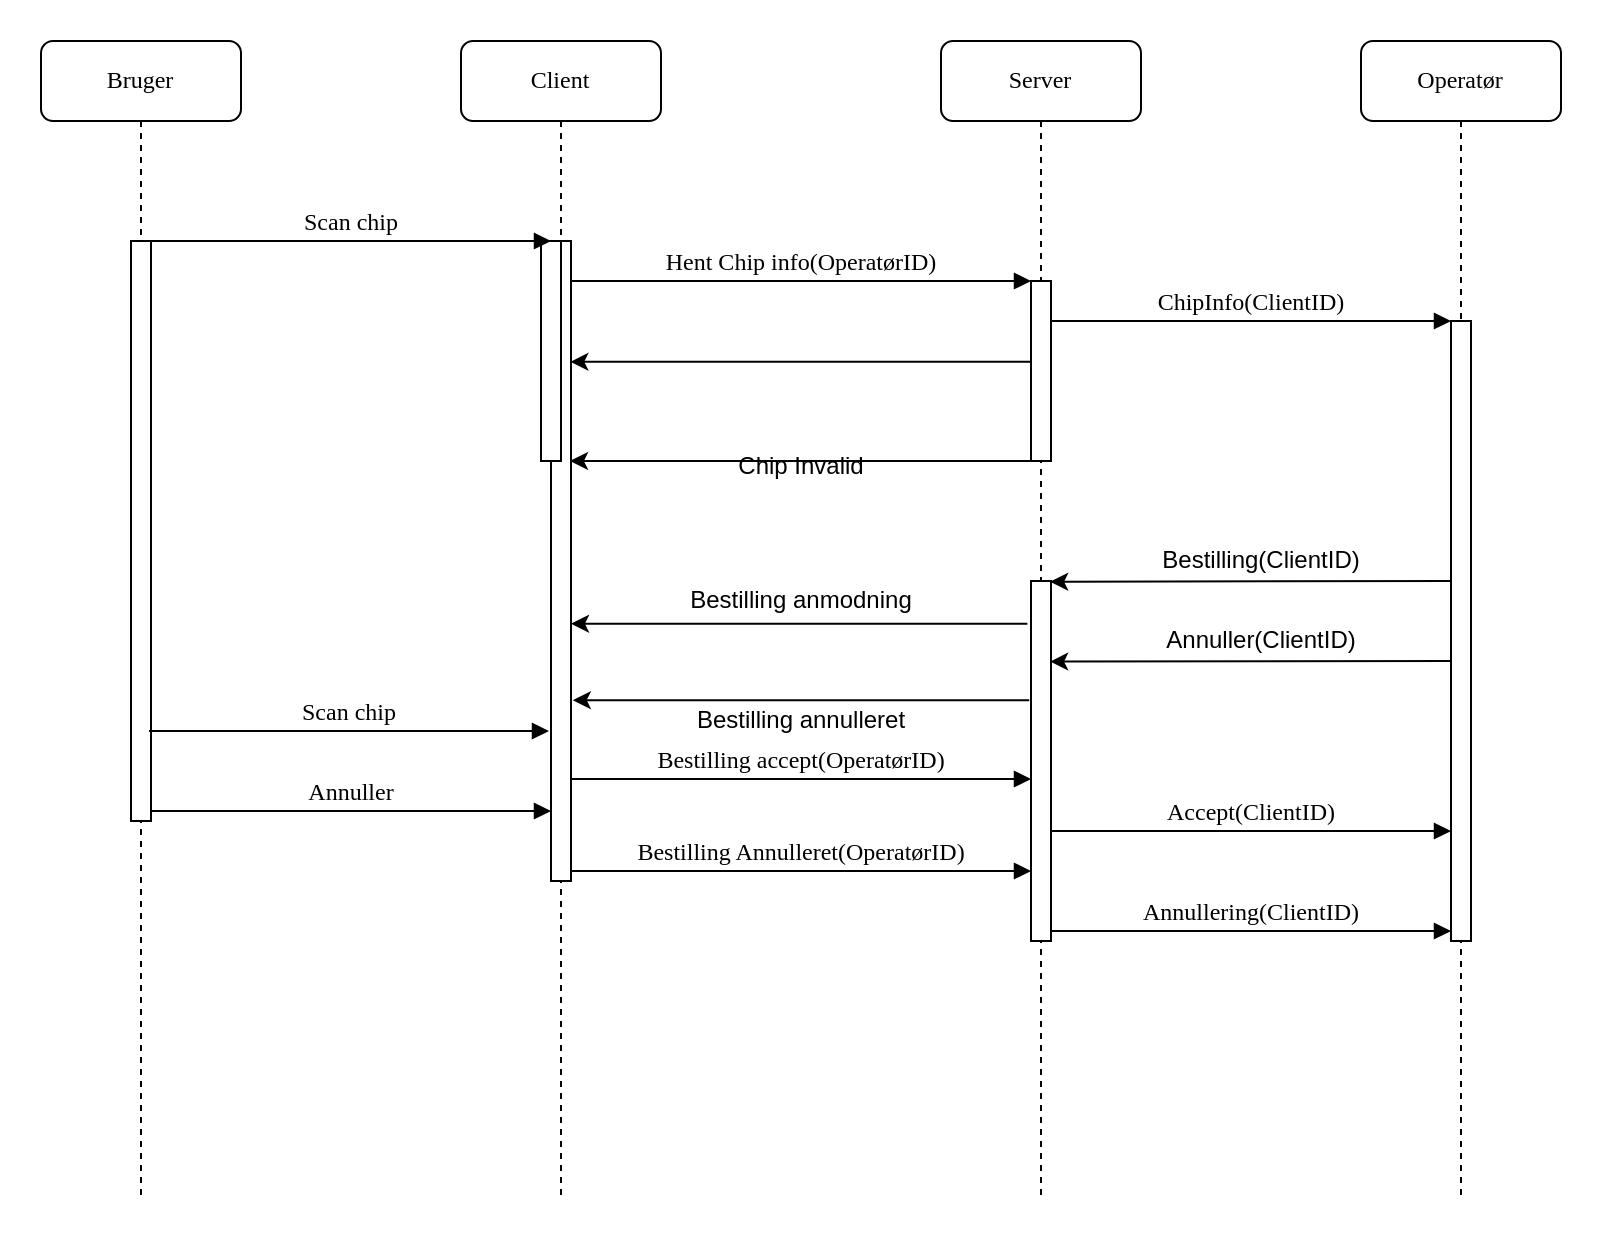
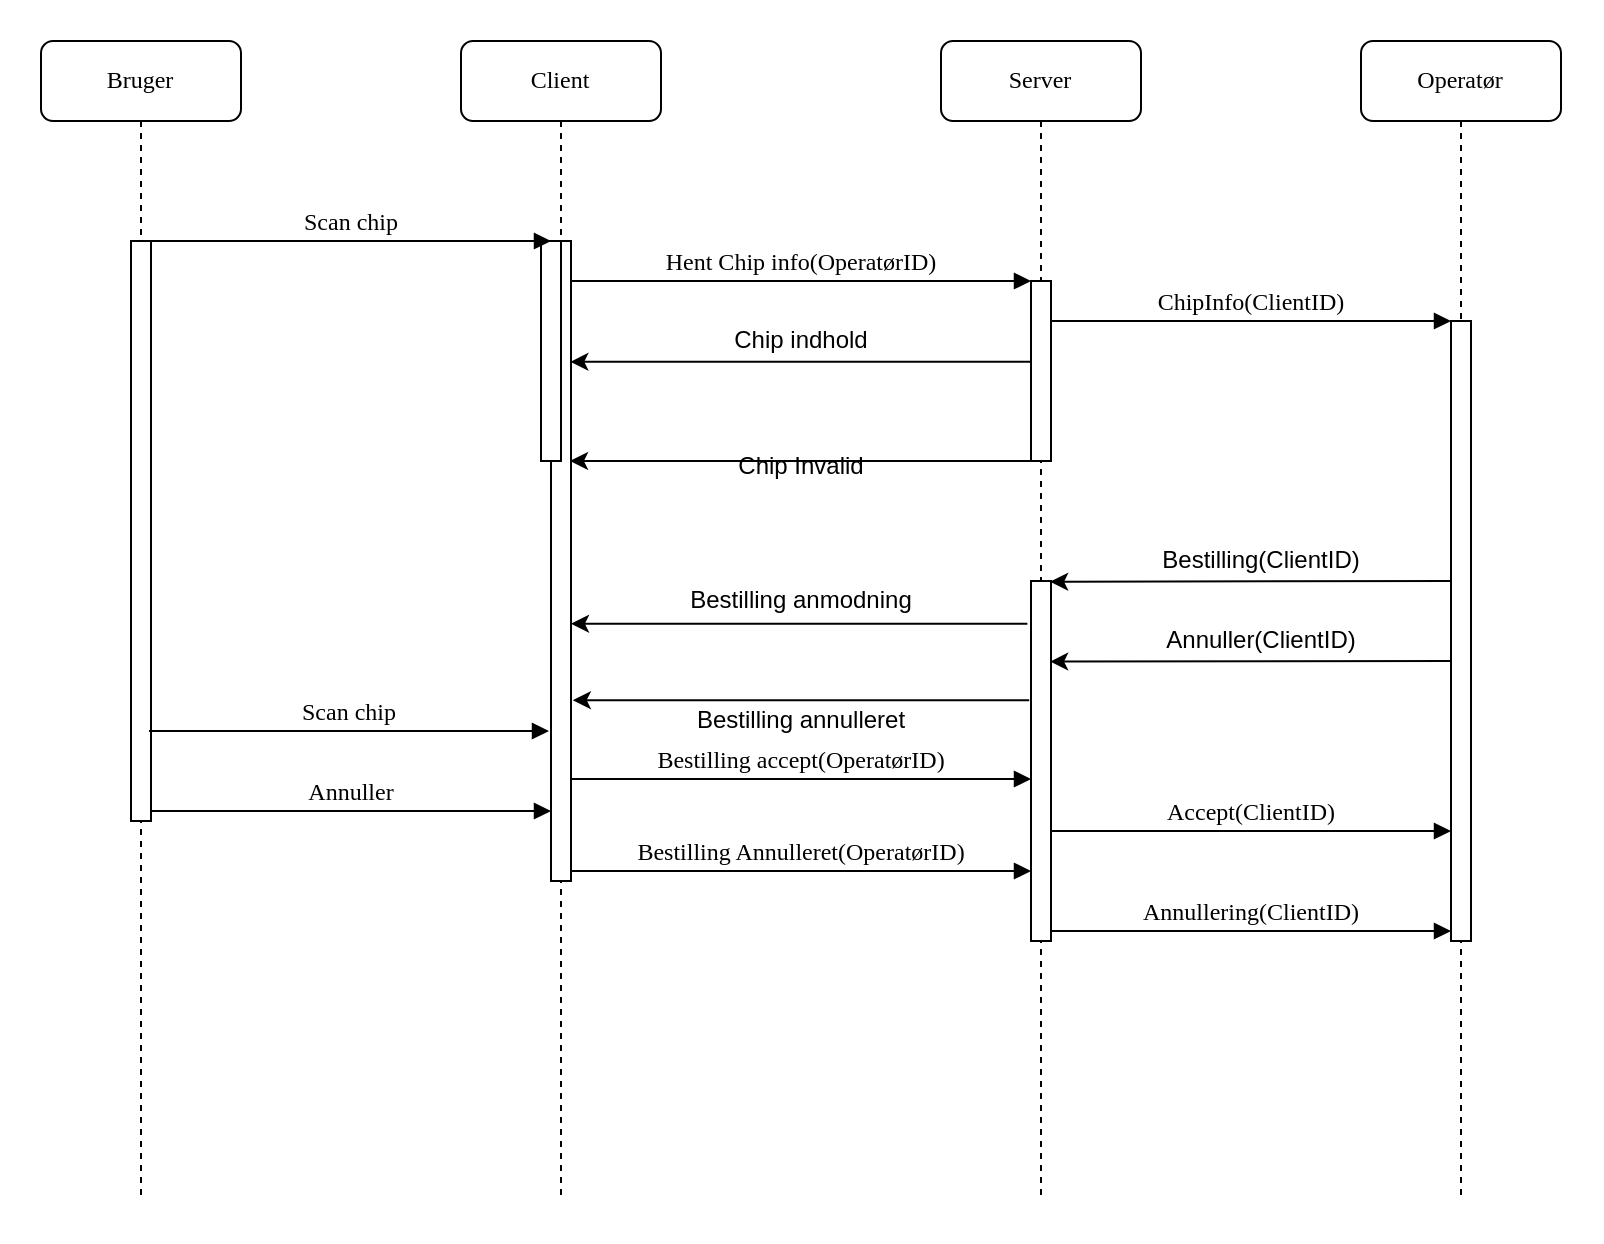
none -> (801, 341)
